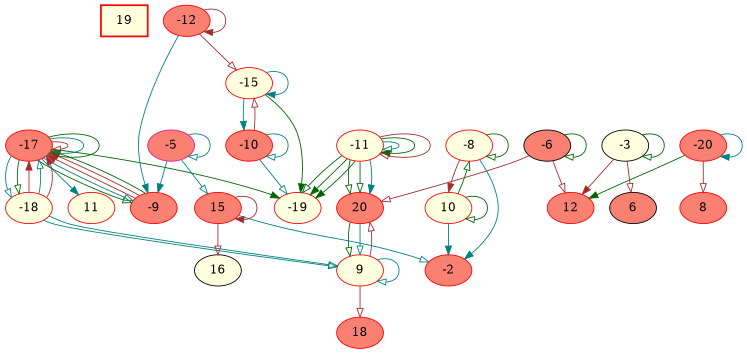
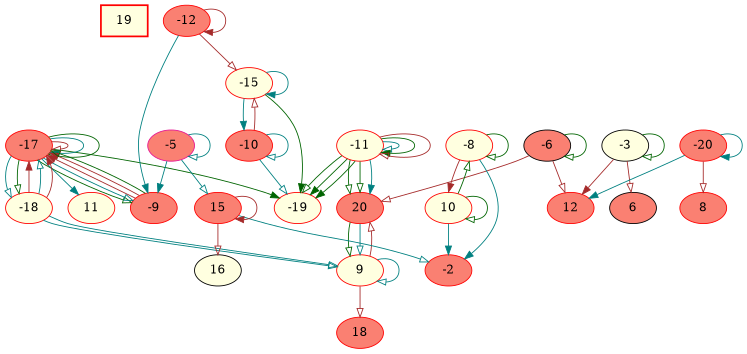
(641, 175) -> (641, 175)
